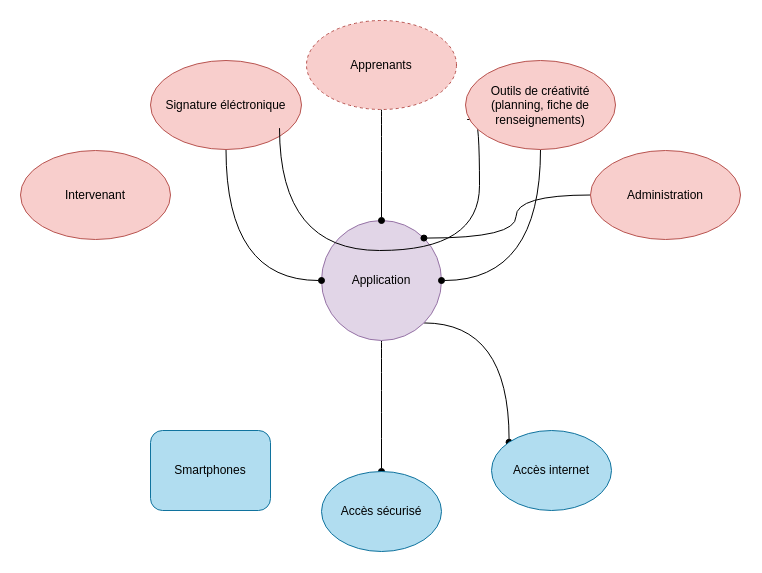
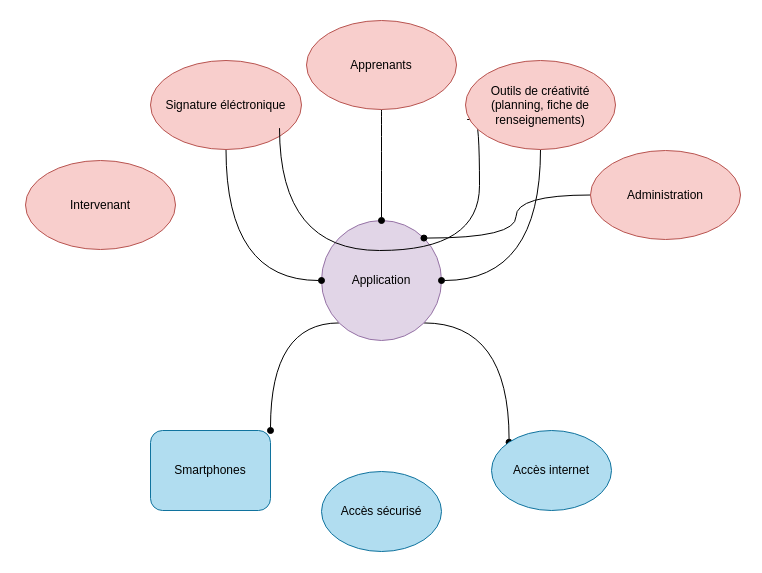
(382, 65) -> (382, 65)
(96, 195) -> (101, 205)
none -> (283, 358)
(382, 405) -> none
